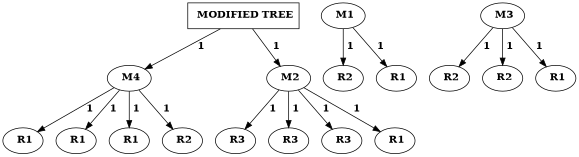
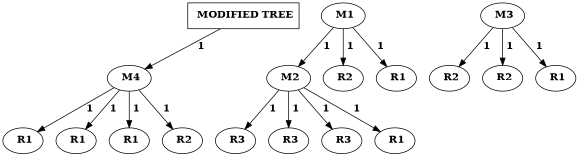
(264, 45) -> (318, 44)
